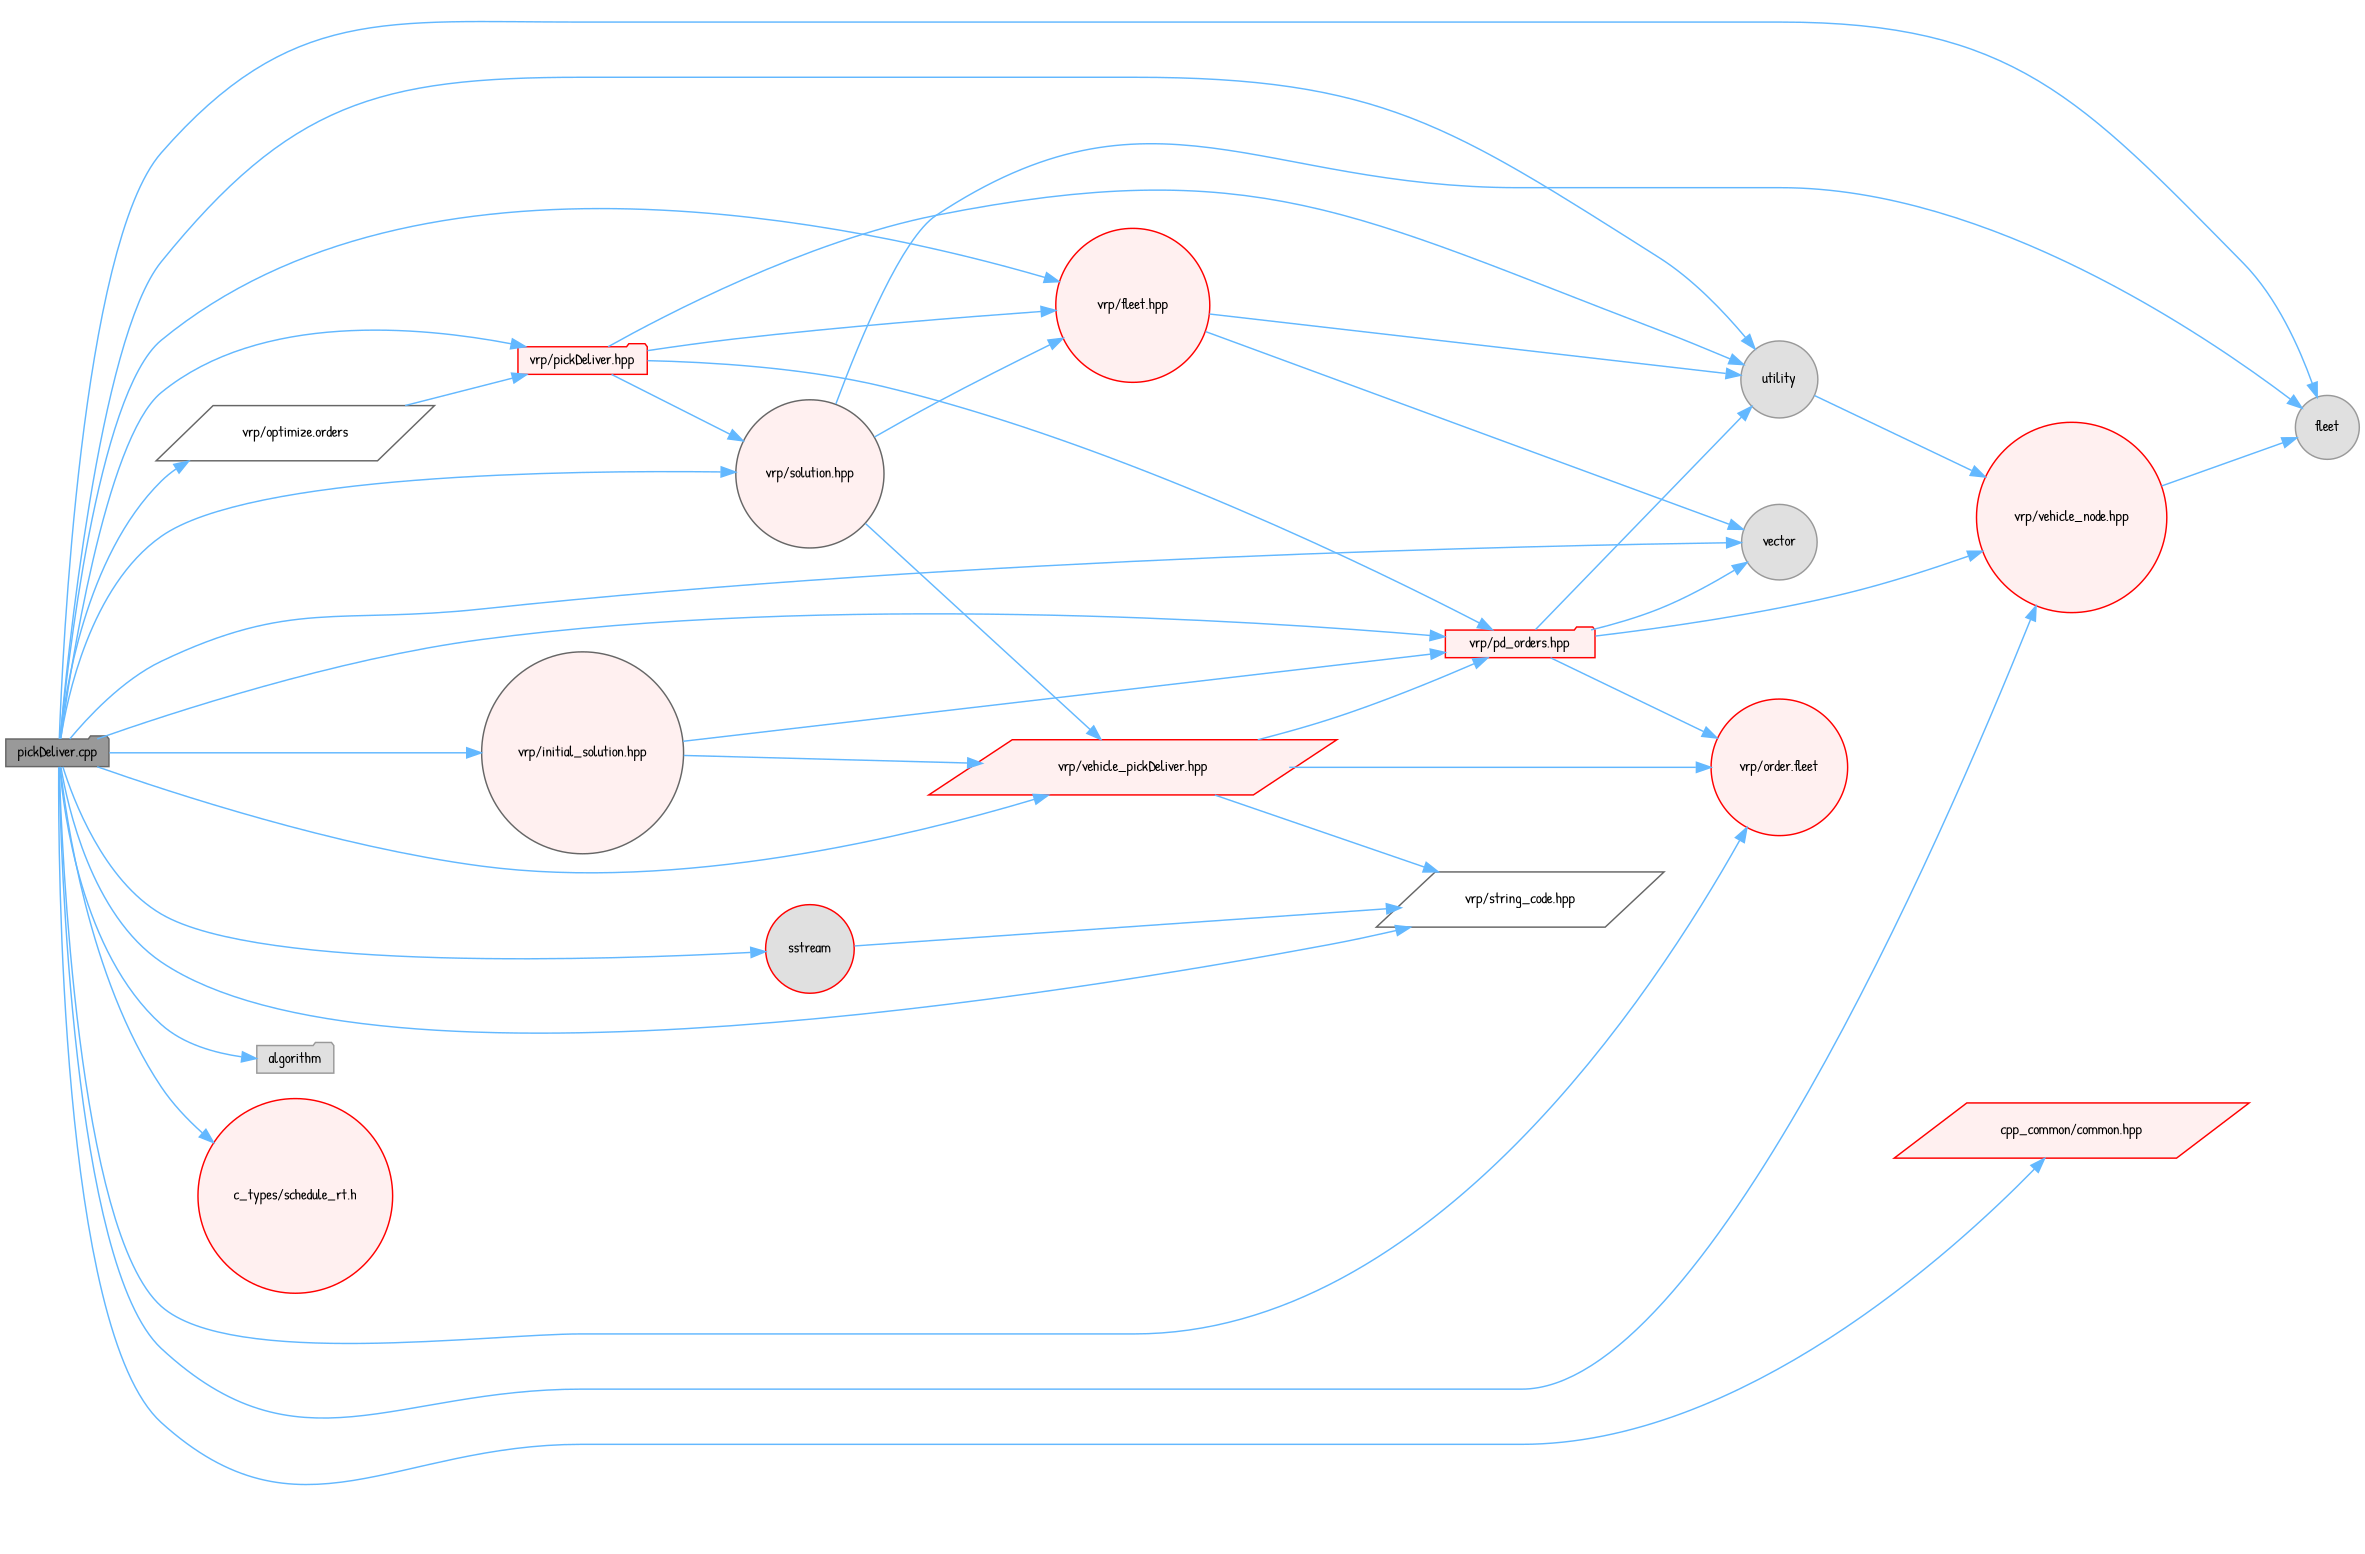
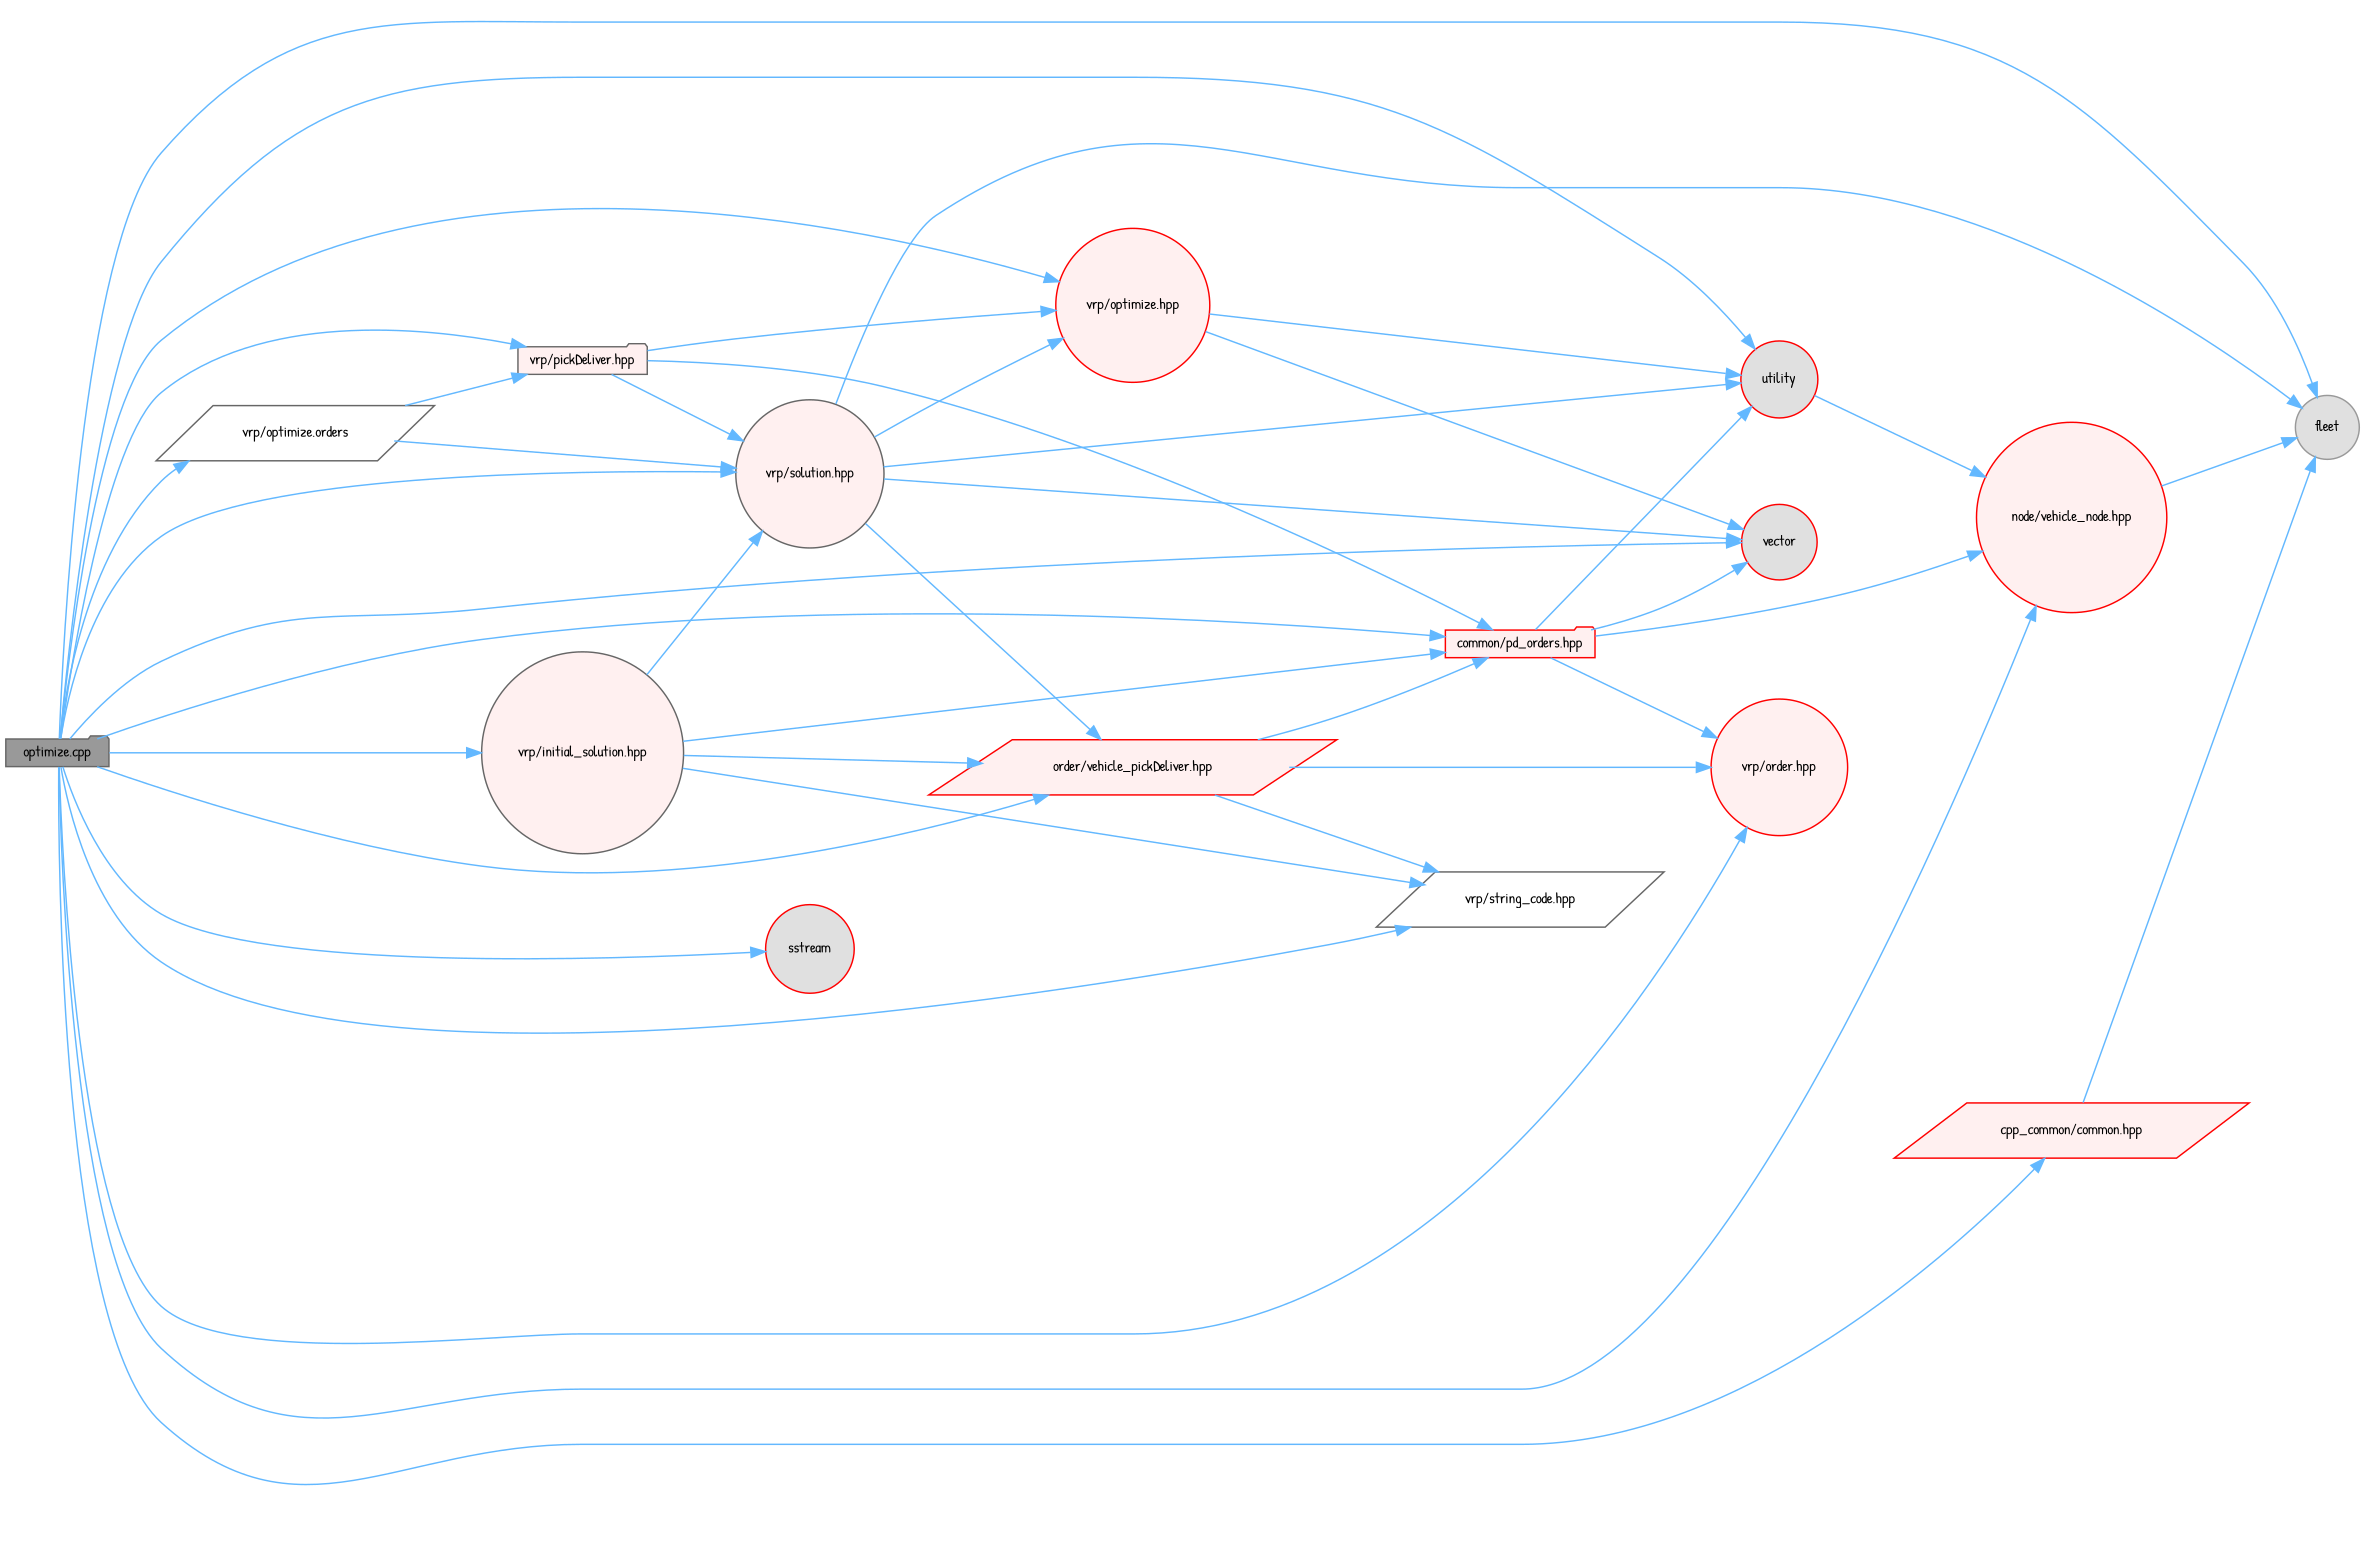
(1169, 191) -> (1305, 426)
(1133, 305) -> (1133, 305)
(583, 361) -> (583, 361)
(1779, 379) -> (1779, 379)
none -> (558, 454)
none -> (1305, 509)
(2072, 517) -> (2072, 517)
(1779, 542) -> (1779, 542)
none -> (700, 609)
(1520, 644) -> (1520, 644)
(57, 753) -> (57, 753)
(1133, 767) -> (1133, 767)
(1779, 767) -> (1779, 767)
none -> (2197, 787)
(1120, 927) -> (1047, 825)
(295, 1059) -> none
(295, 1196) -> none
